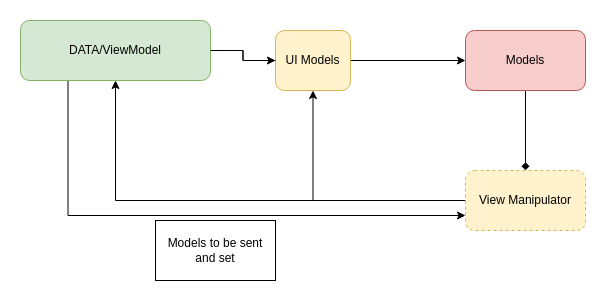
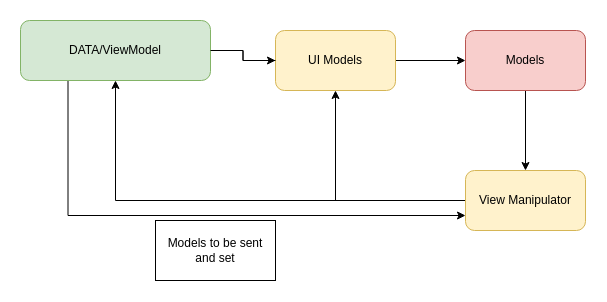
(313, 61) -> (336, 61)
(526, 161) -> (526, 162)
(526, 201) -> (526, 201)
